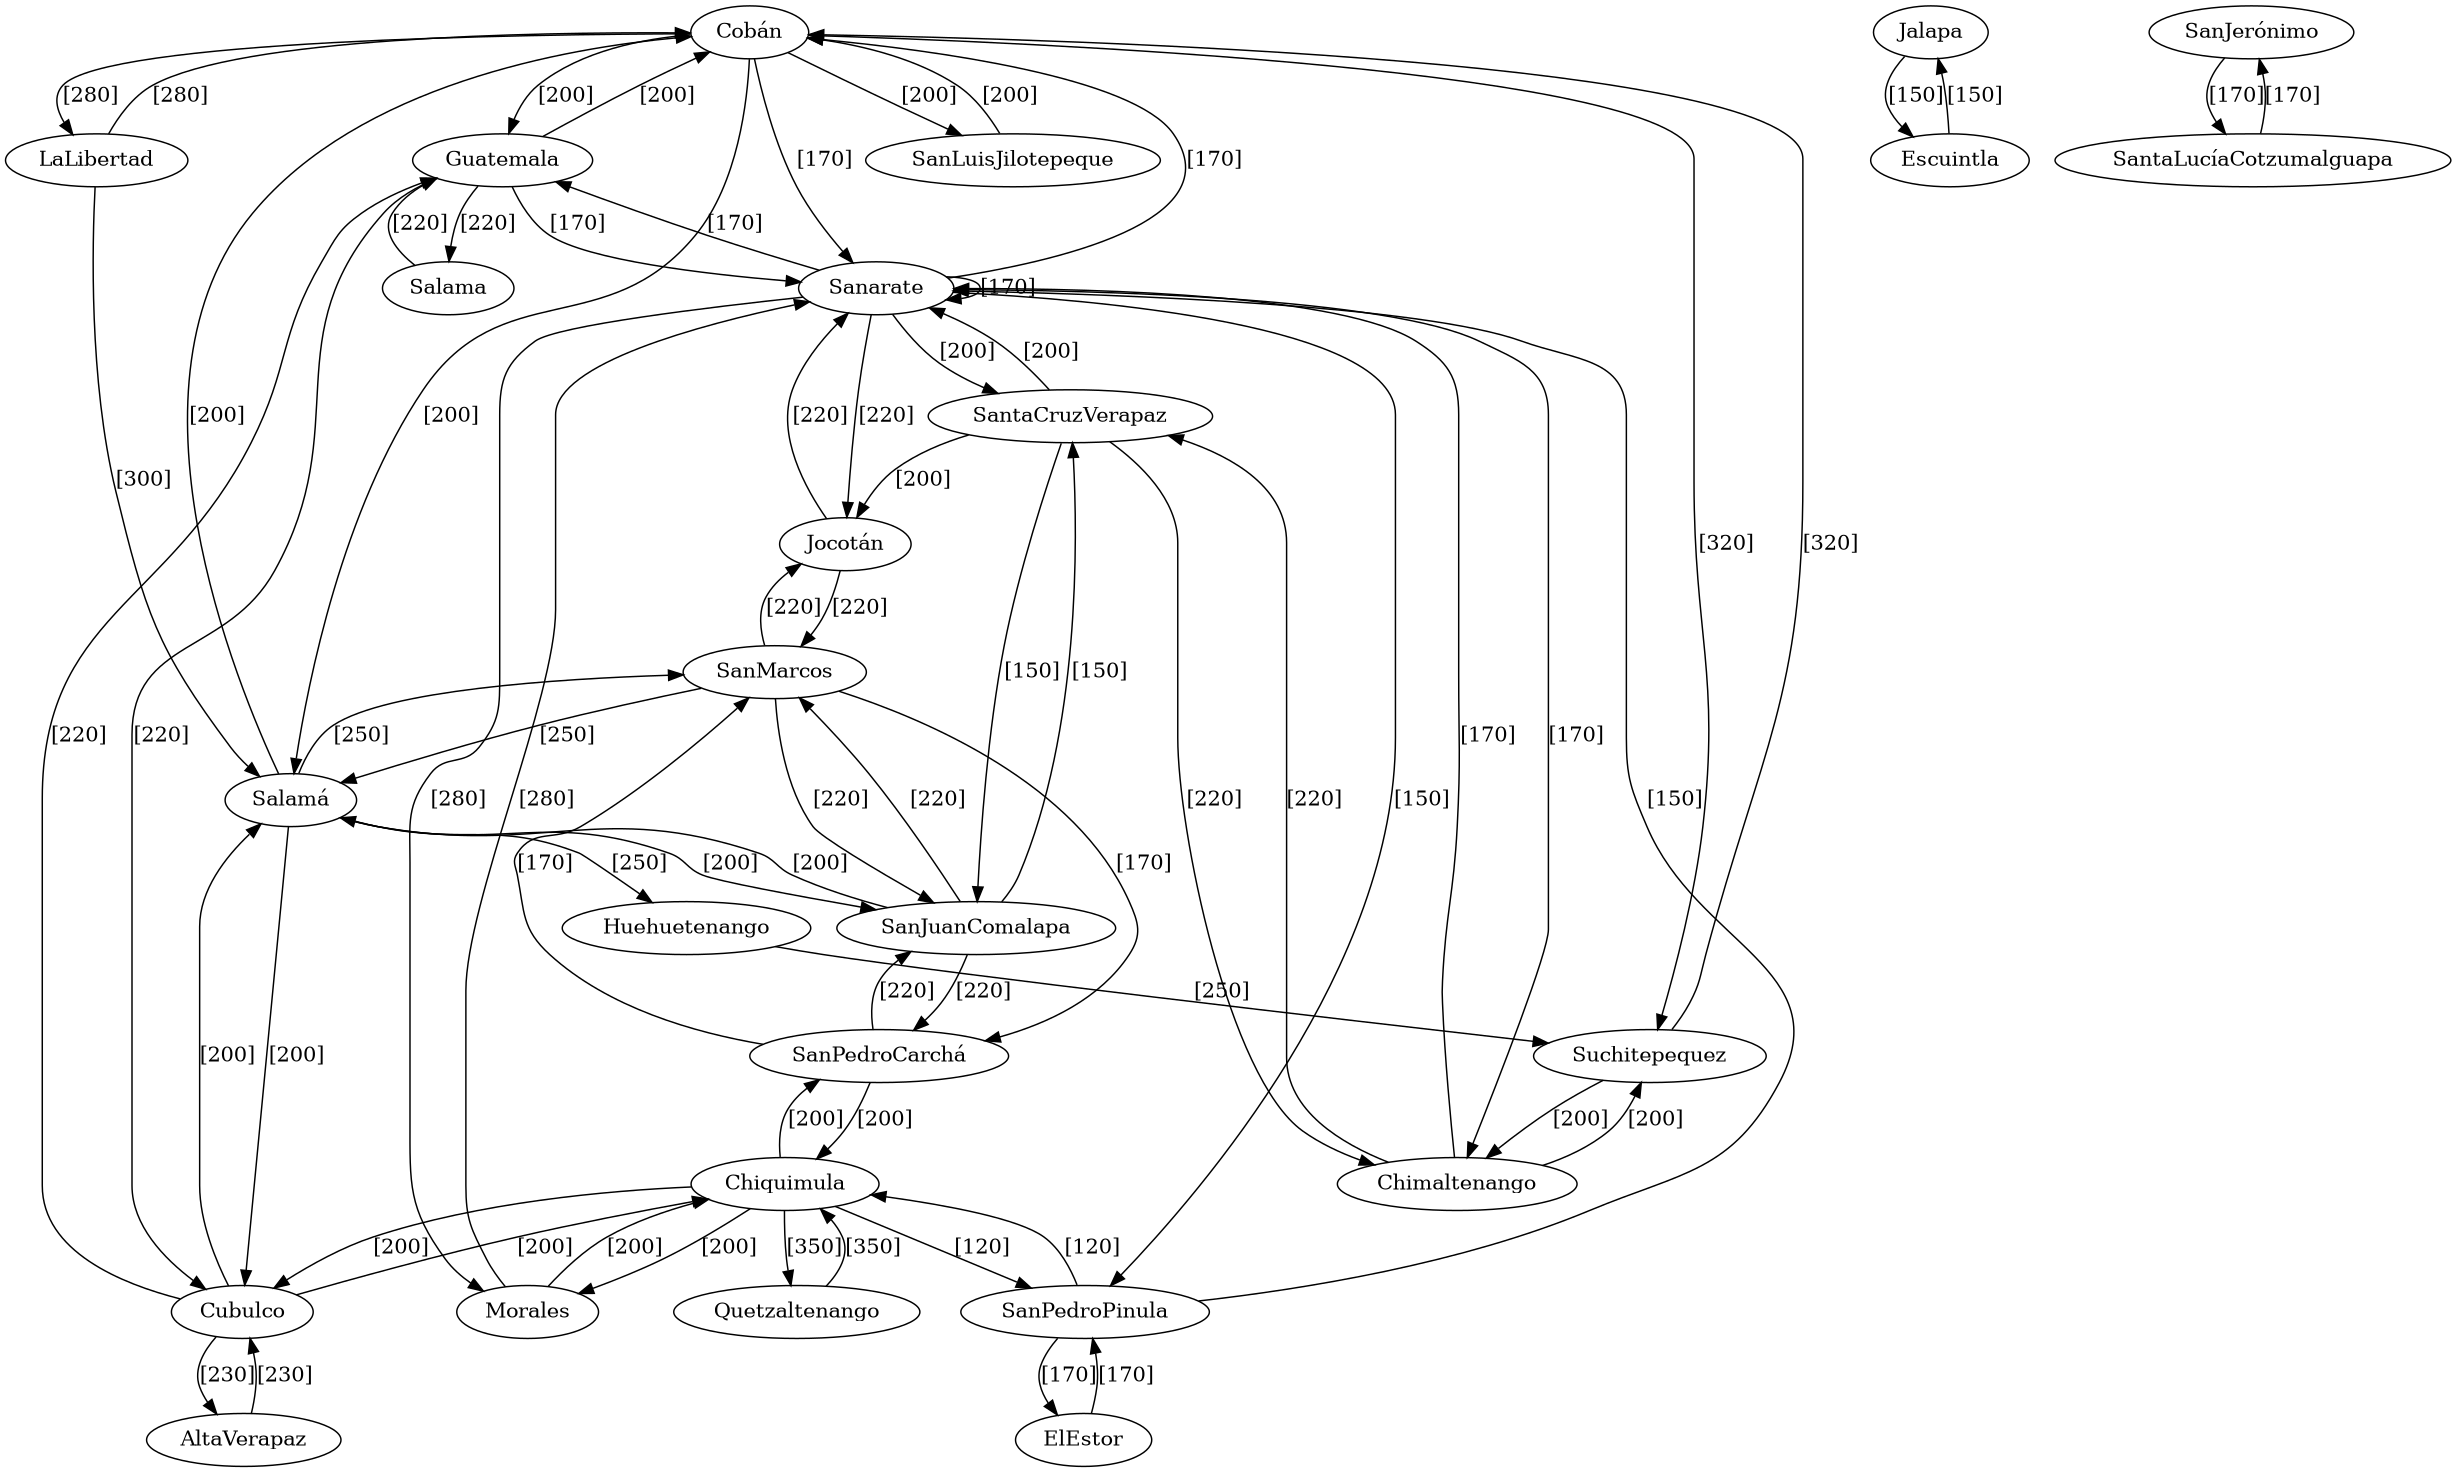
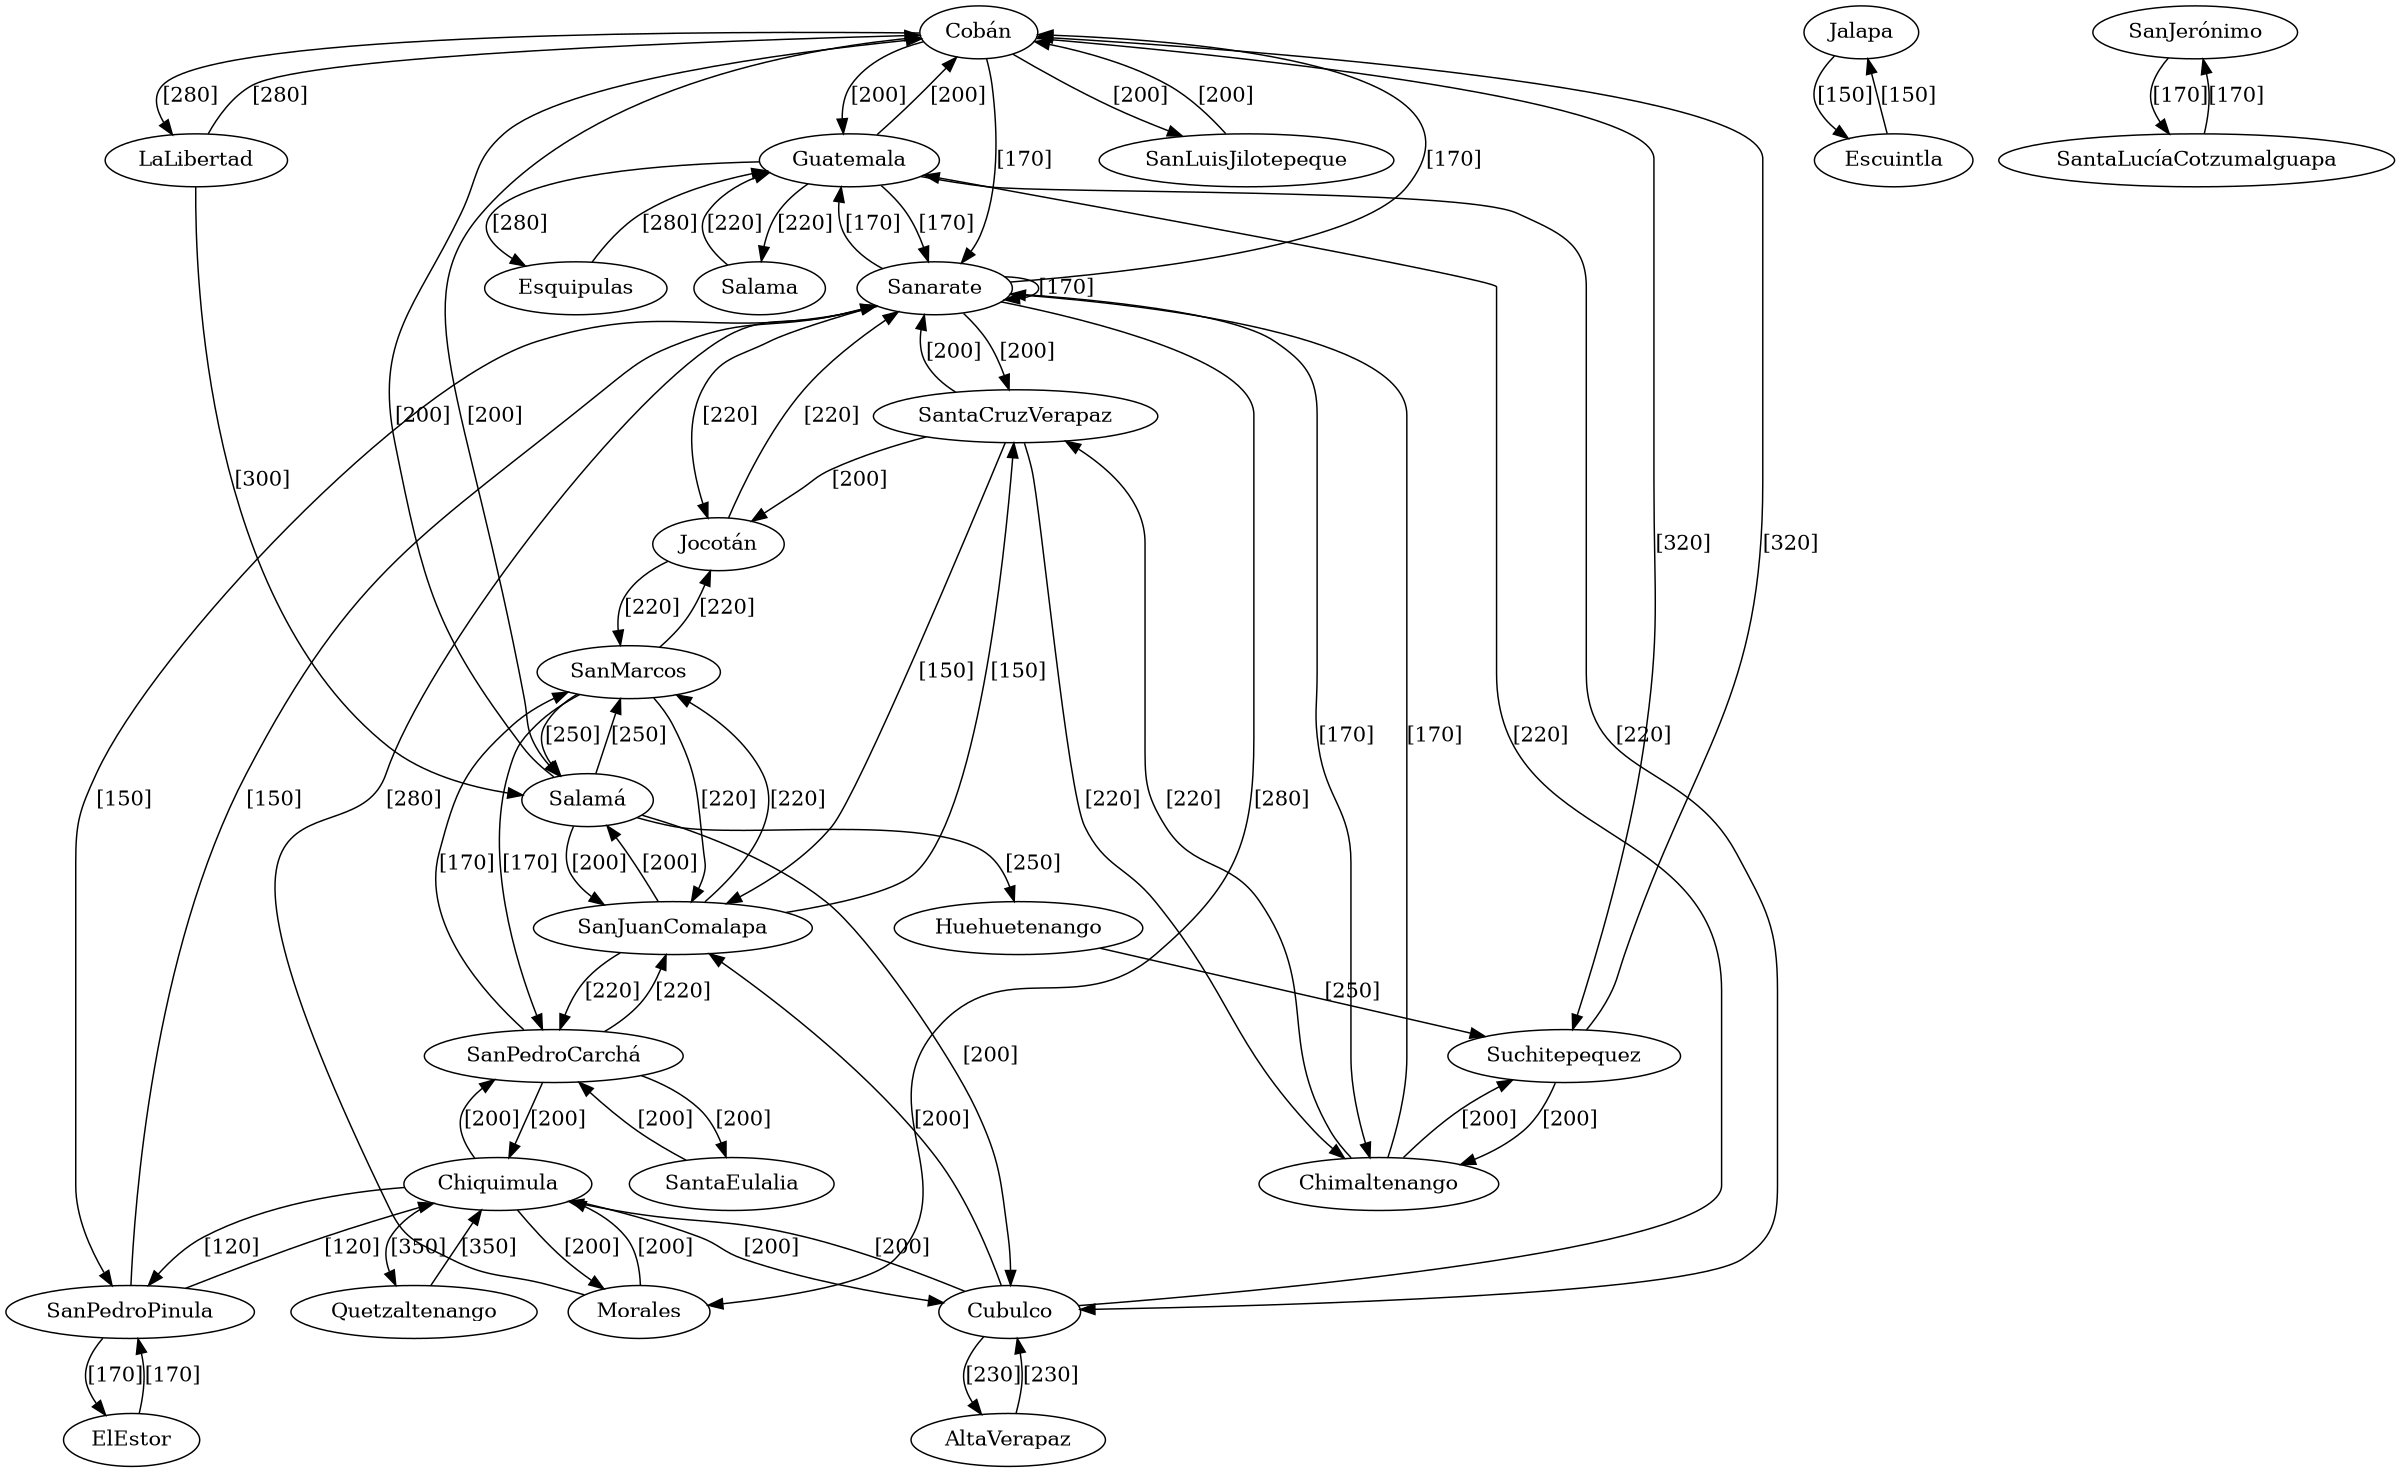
none -> (576, 288)
(200, 1055) -> (888, 1102)
none -> (732, 1184)
